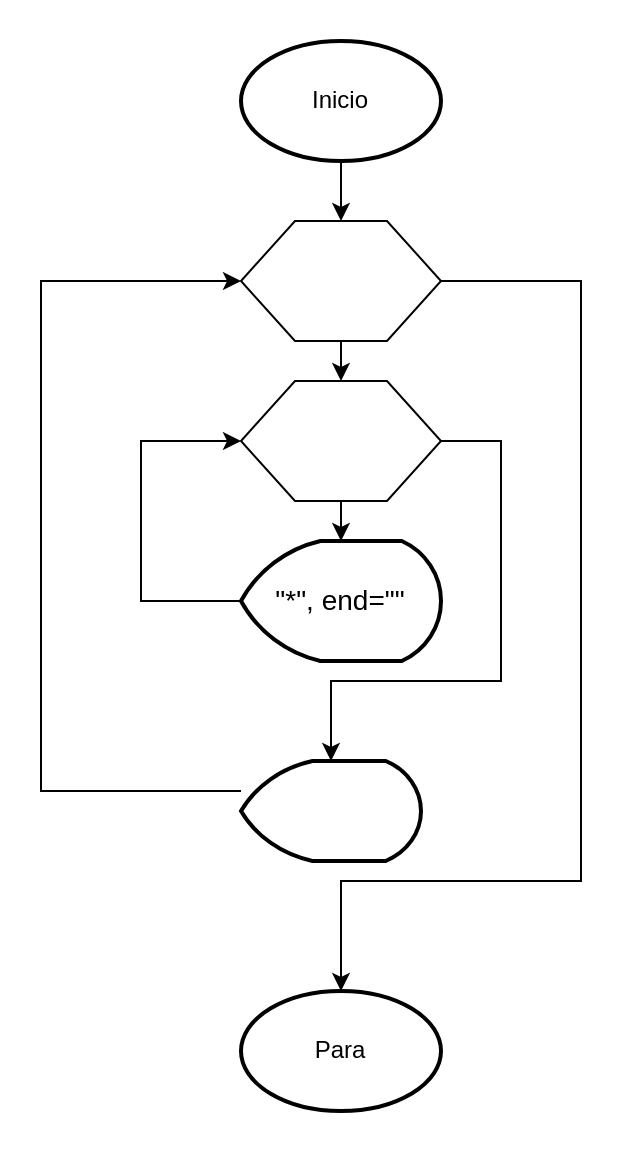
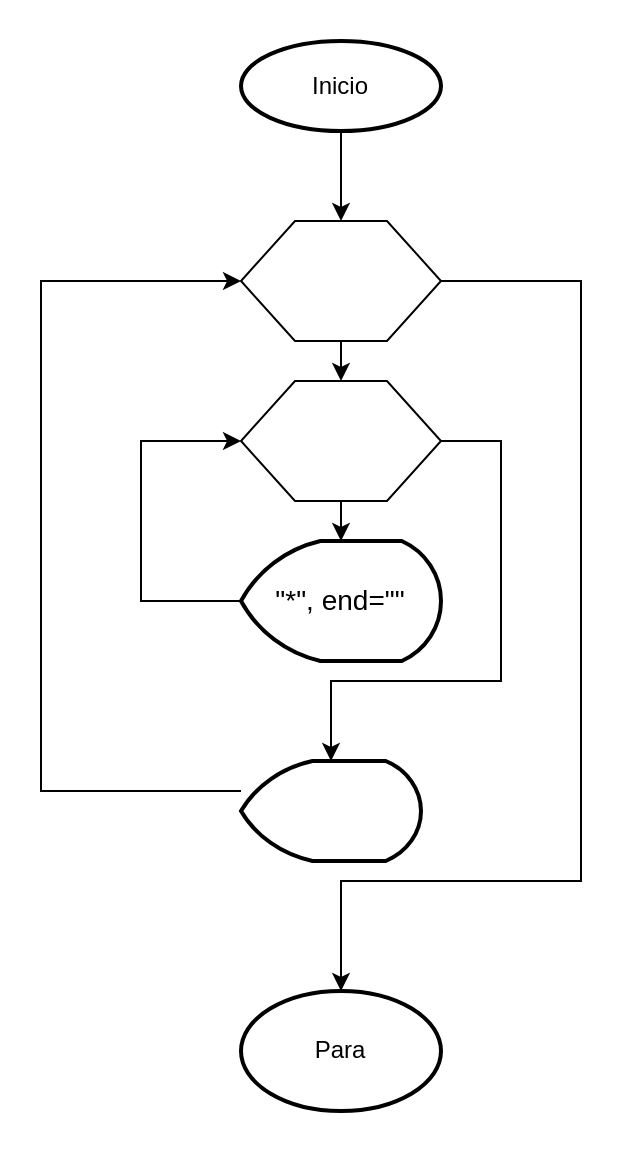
(341, 101) -> (341, 86)
